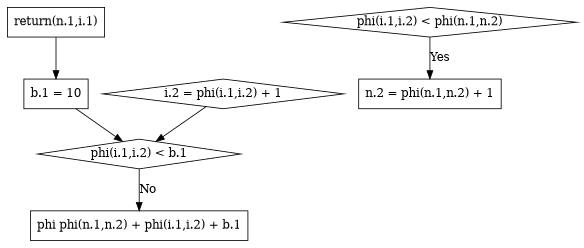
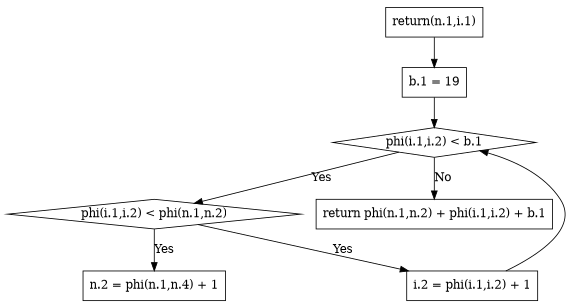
(56, 94) -> (434, 82)
(223, 94) -> (472, 286)
(430, 94) -> (154, 286)
none -> (301, 177)
(139, 226) -> (434, 214)
none -> (299, 247)
